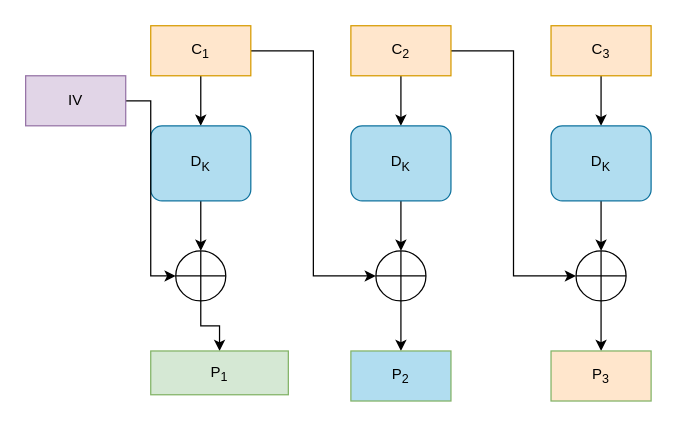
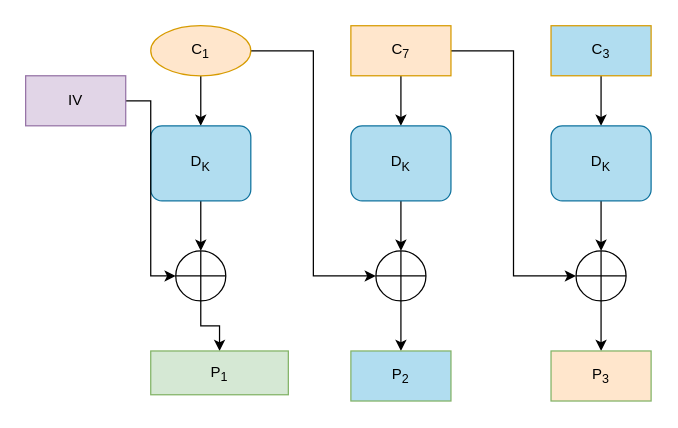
(201, 51) -> (201, 51)
(401, 51) -> (401, 51)
(601, 51) -> (601, 51)
